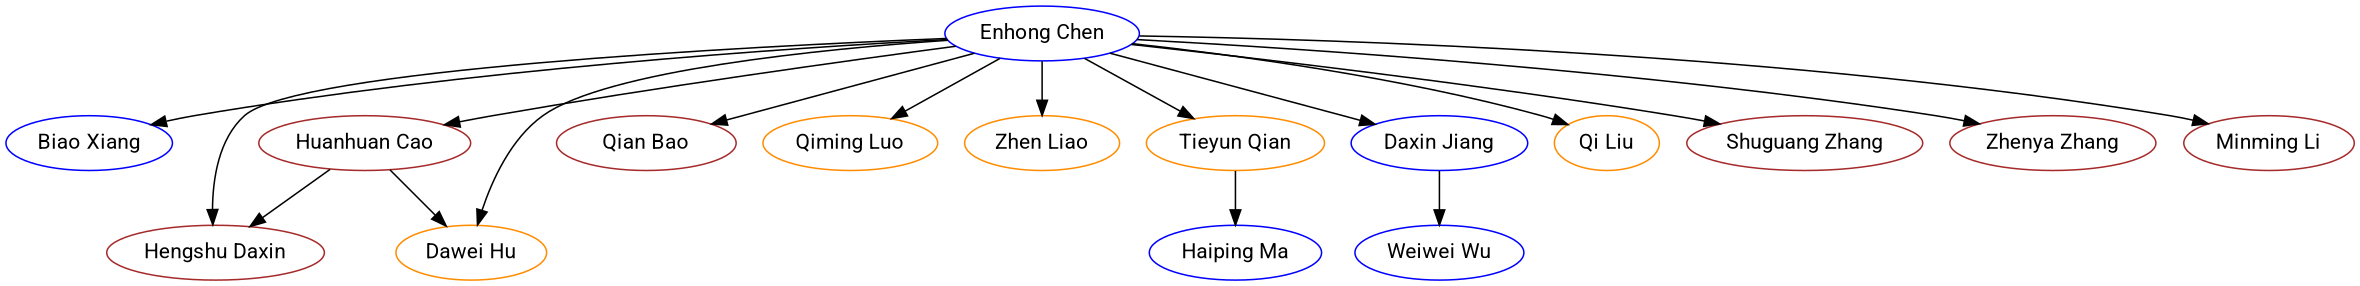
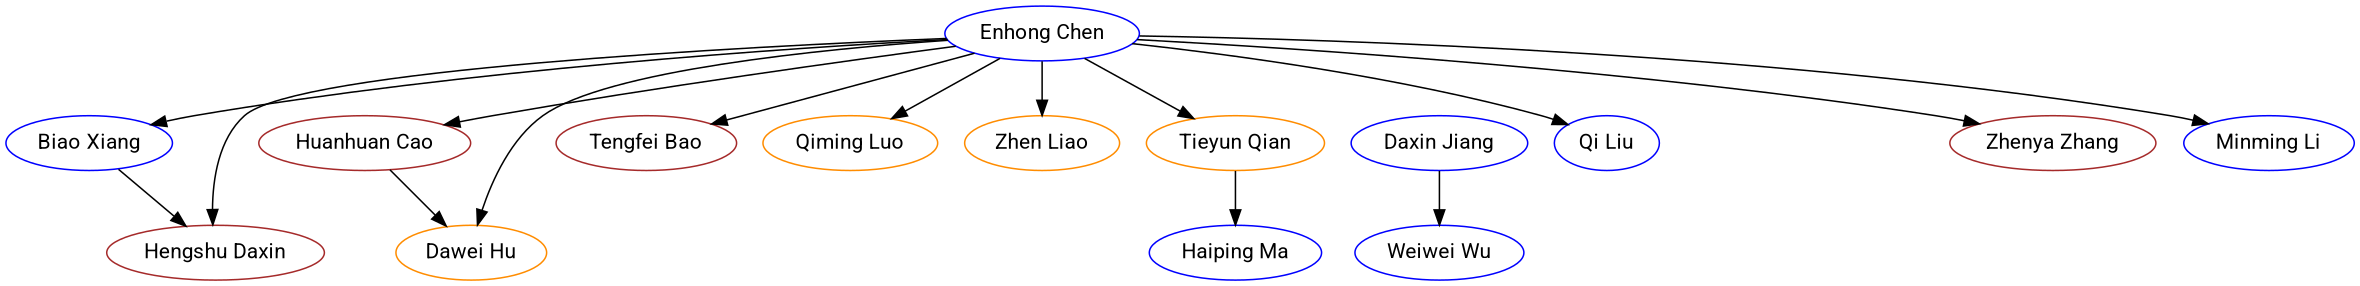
(1235, 87) -> none
(646, 143) -> (646, 143)
(1607, 143) -> (1607, 143)
(1805, 143) -> none
(2269, 143) -> (2269, 143)
(296, 194) -> (146, 193)
